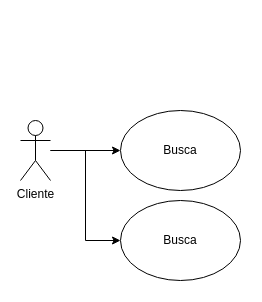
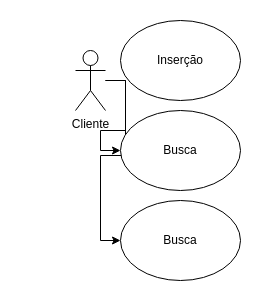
none -> (181, 61)
(36, 151) -> (91, 81)
